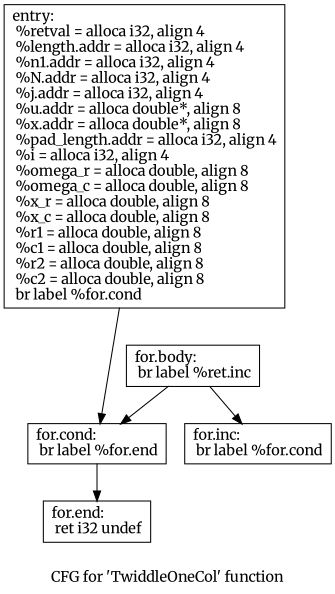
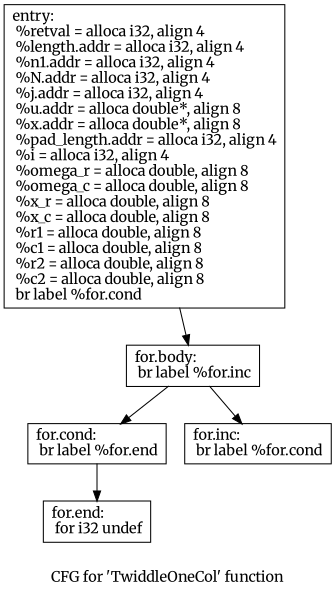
(111, 361) -> (183, 321)
(193, 373) -> (193, 373)
(97, 529) -> (97, 529)
